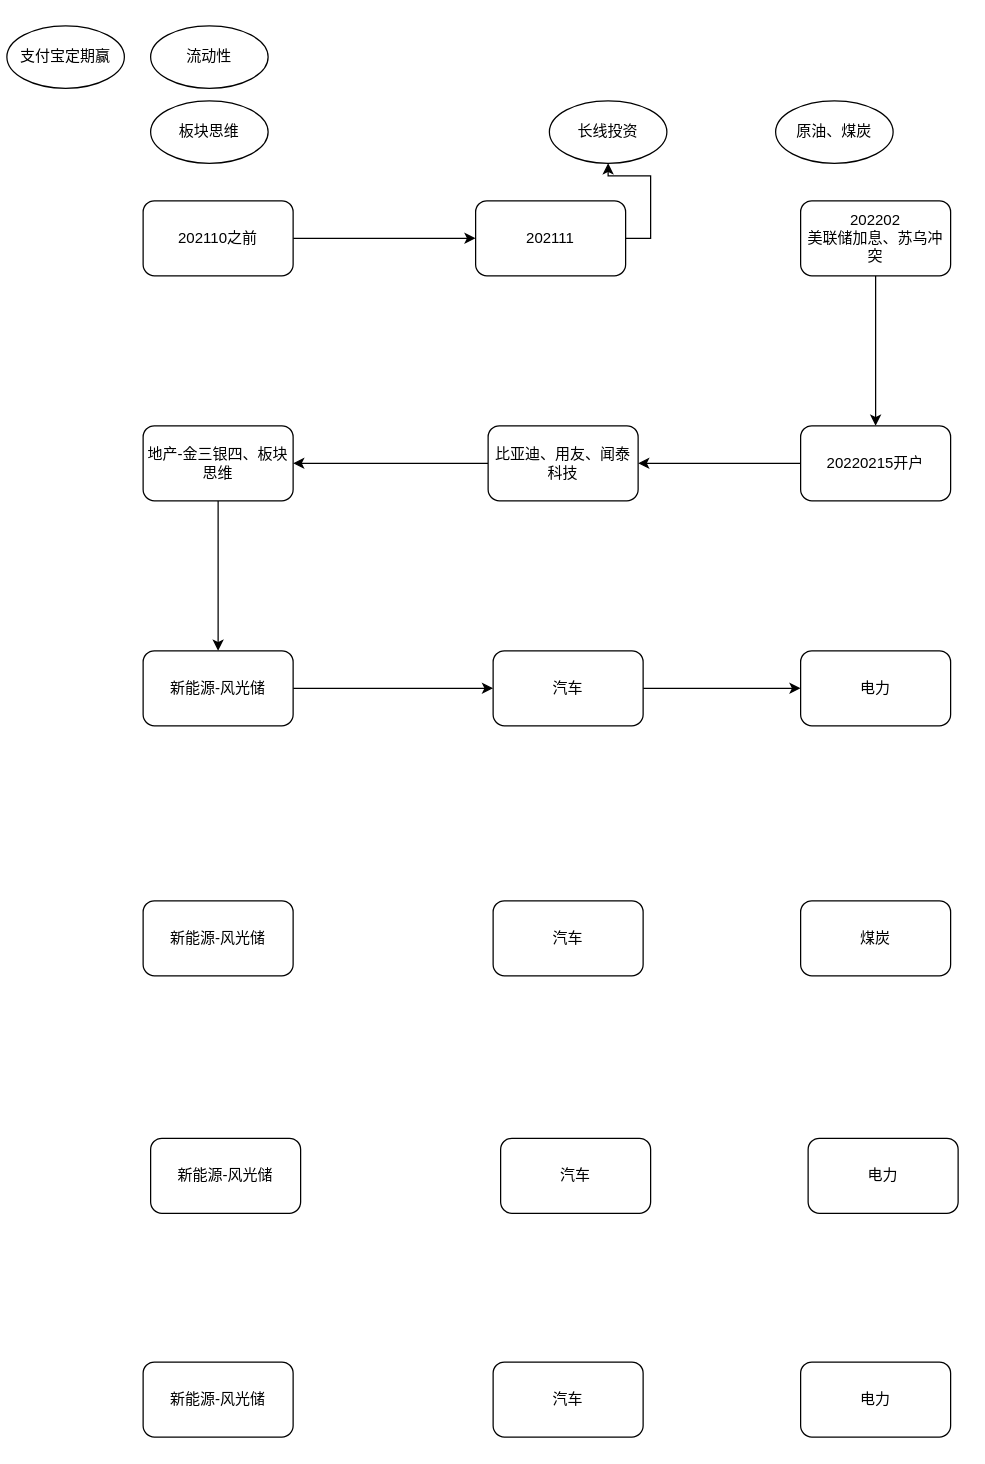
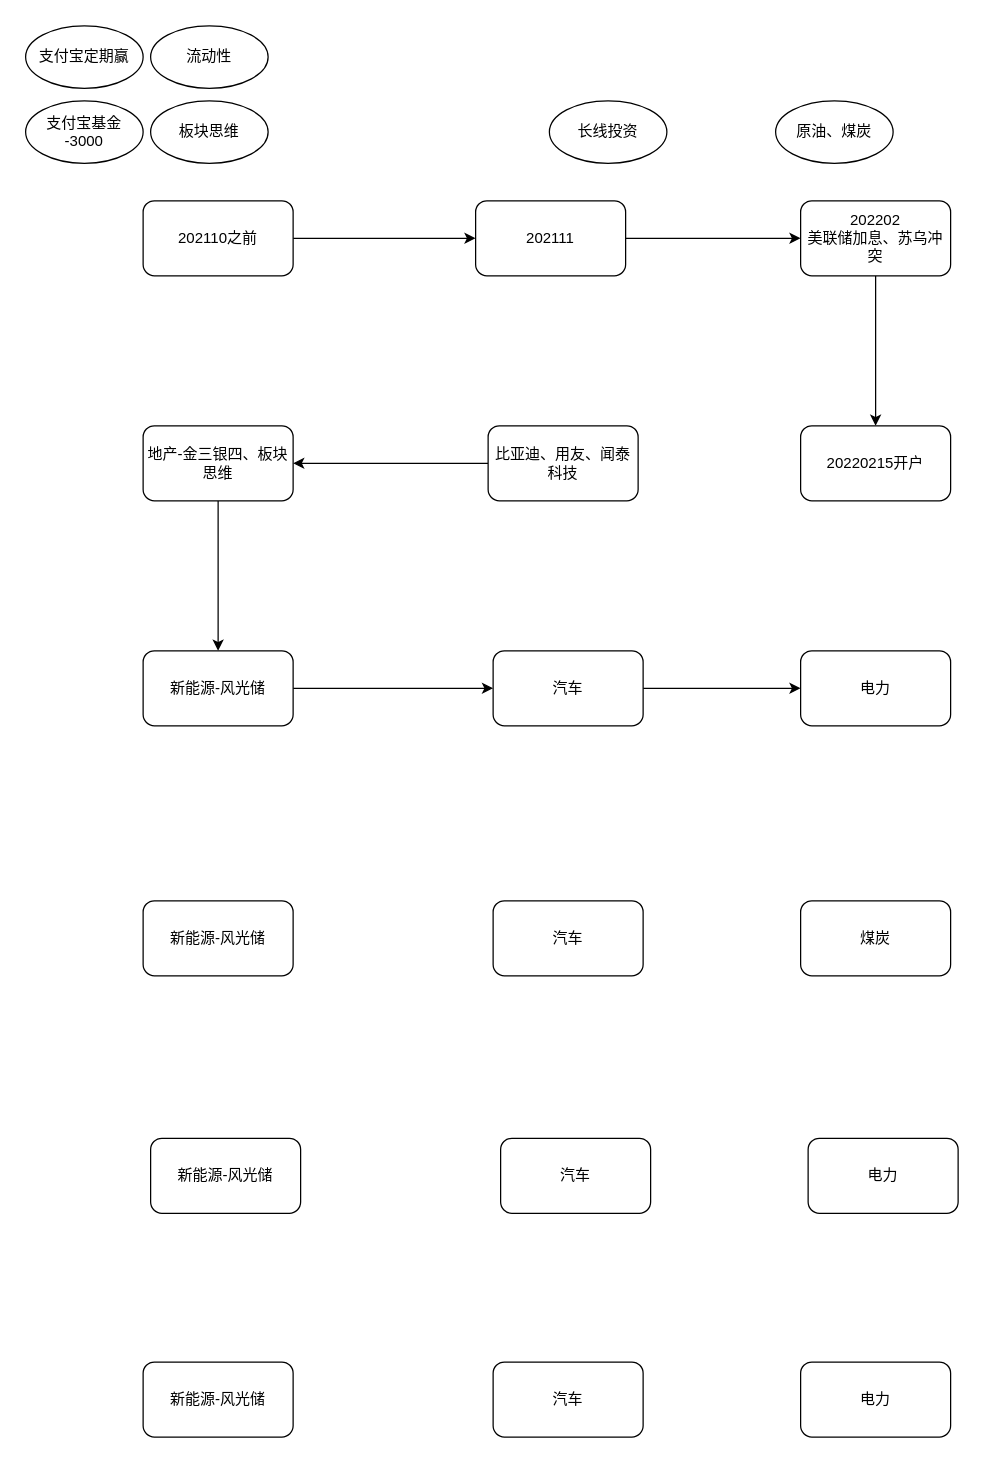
(66, 57) -> (84, 57)
none -> (84, 132)
(651, 186) -> (720, 238)
(723, 463) -> none
